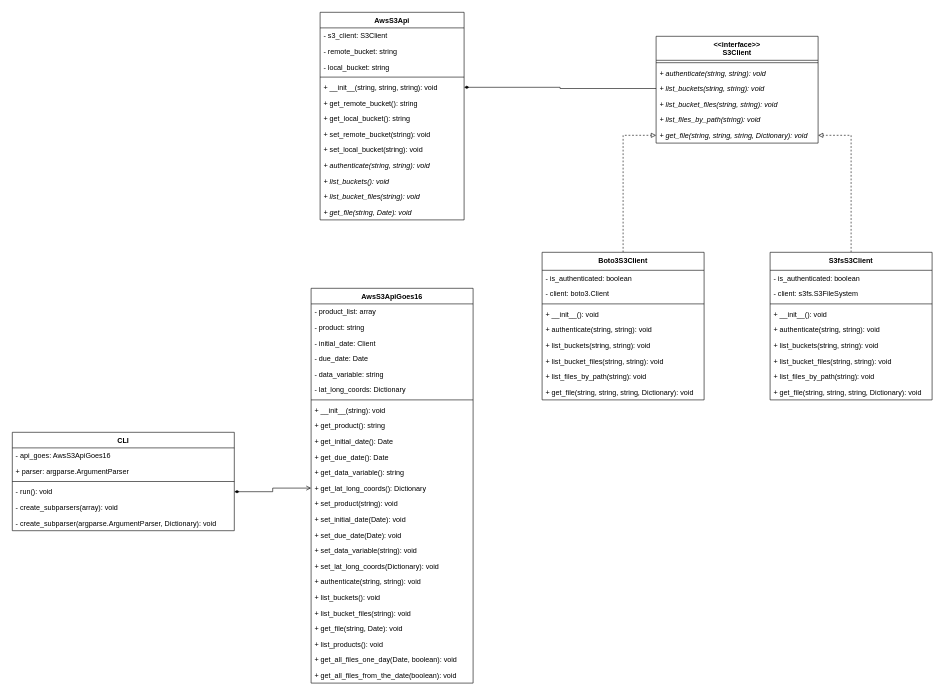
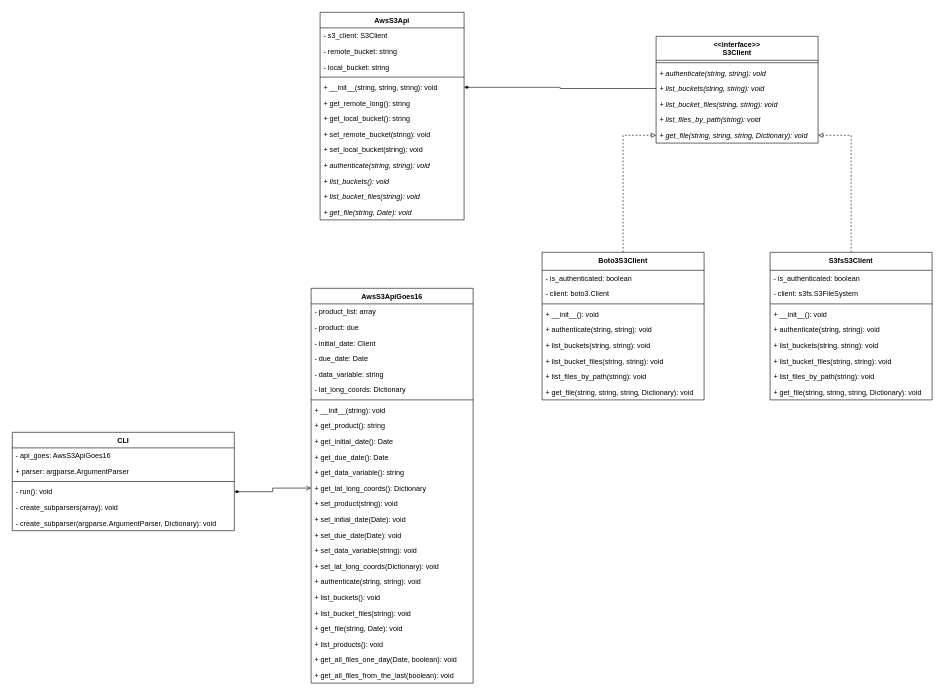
(378, 103) -> (373, 103)
(345, 328) -> (340, 328)
(395, 676) -> (394, 676)
